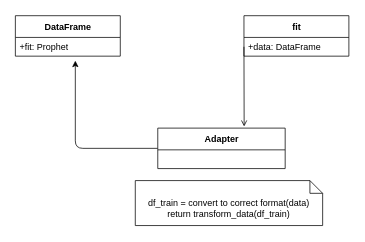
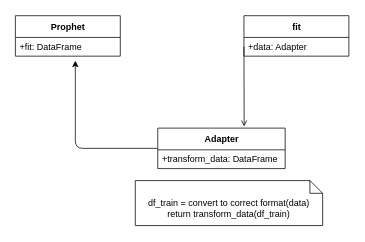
(68, 27) -> (68, 27)
(49, 47) -> (54, 47)
(287, 47) -> (282, 47)
none -> (222, 159)
